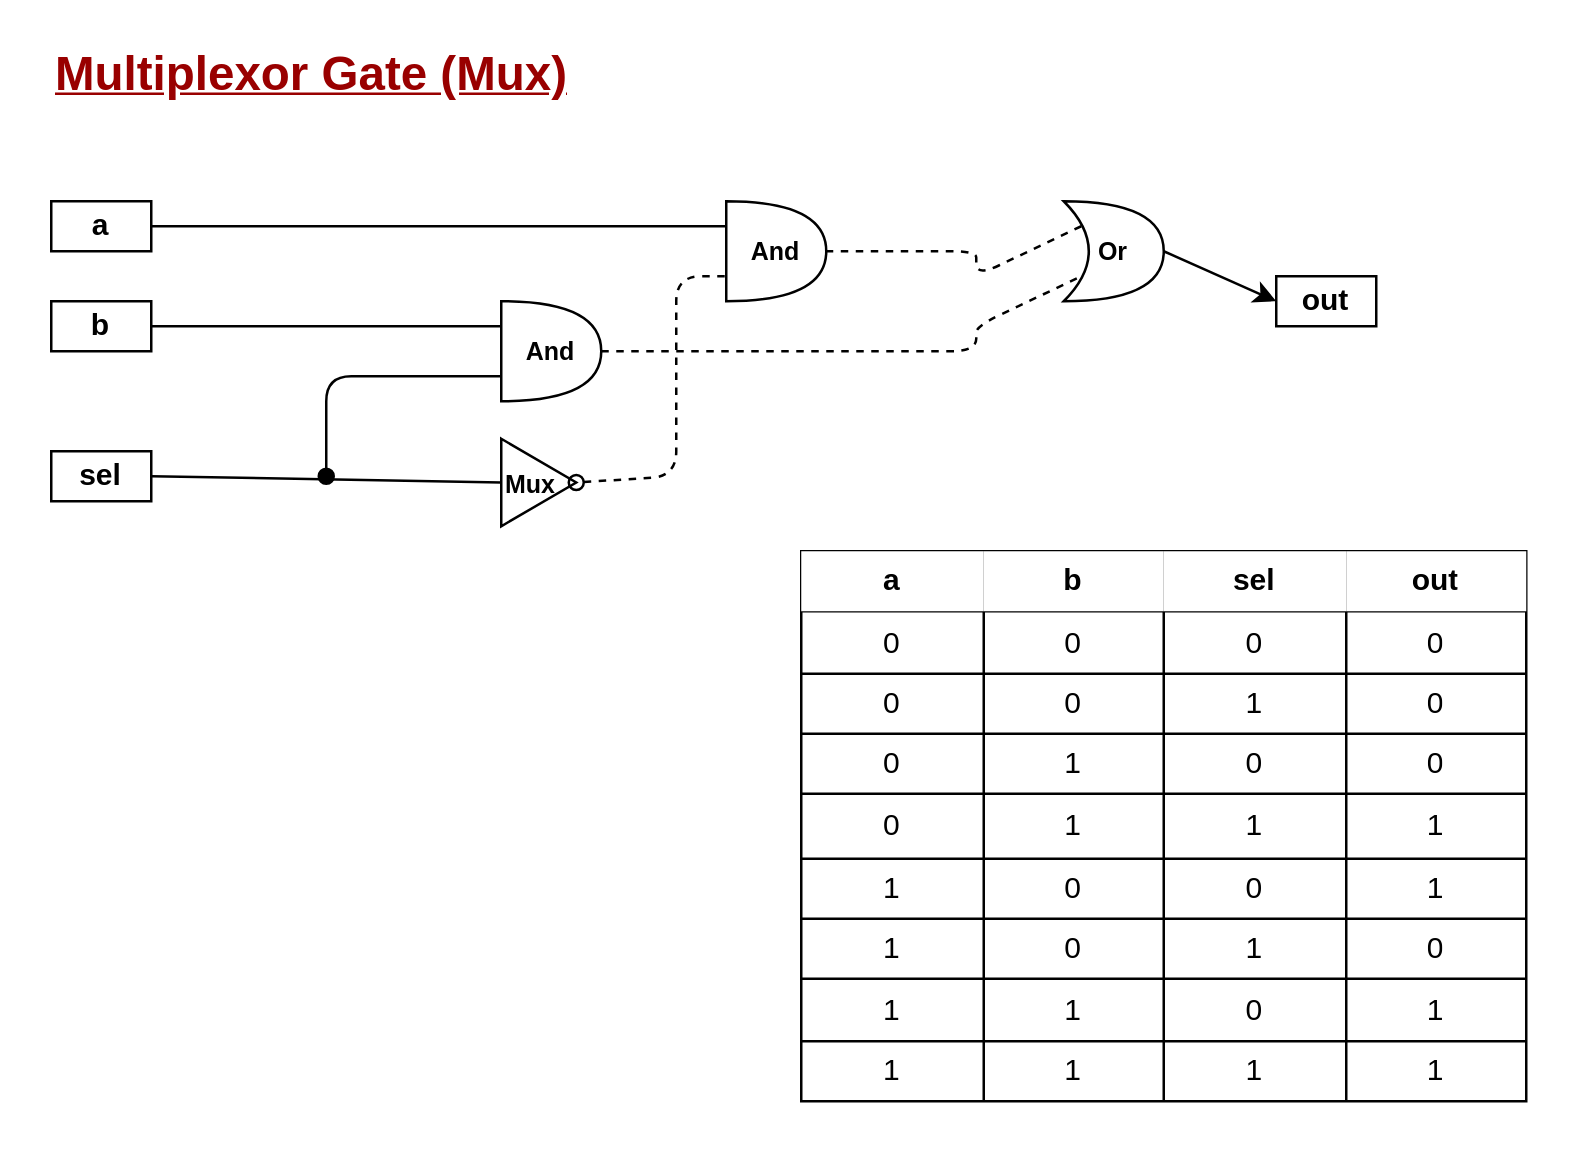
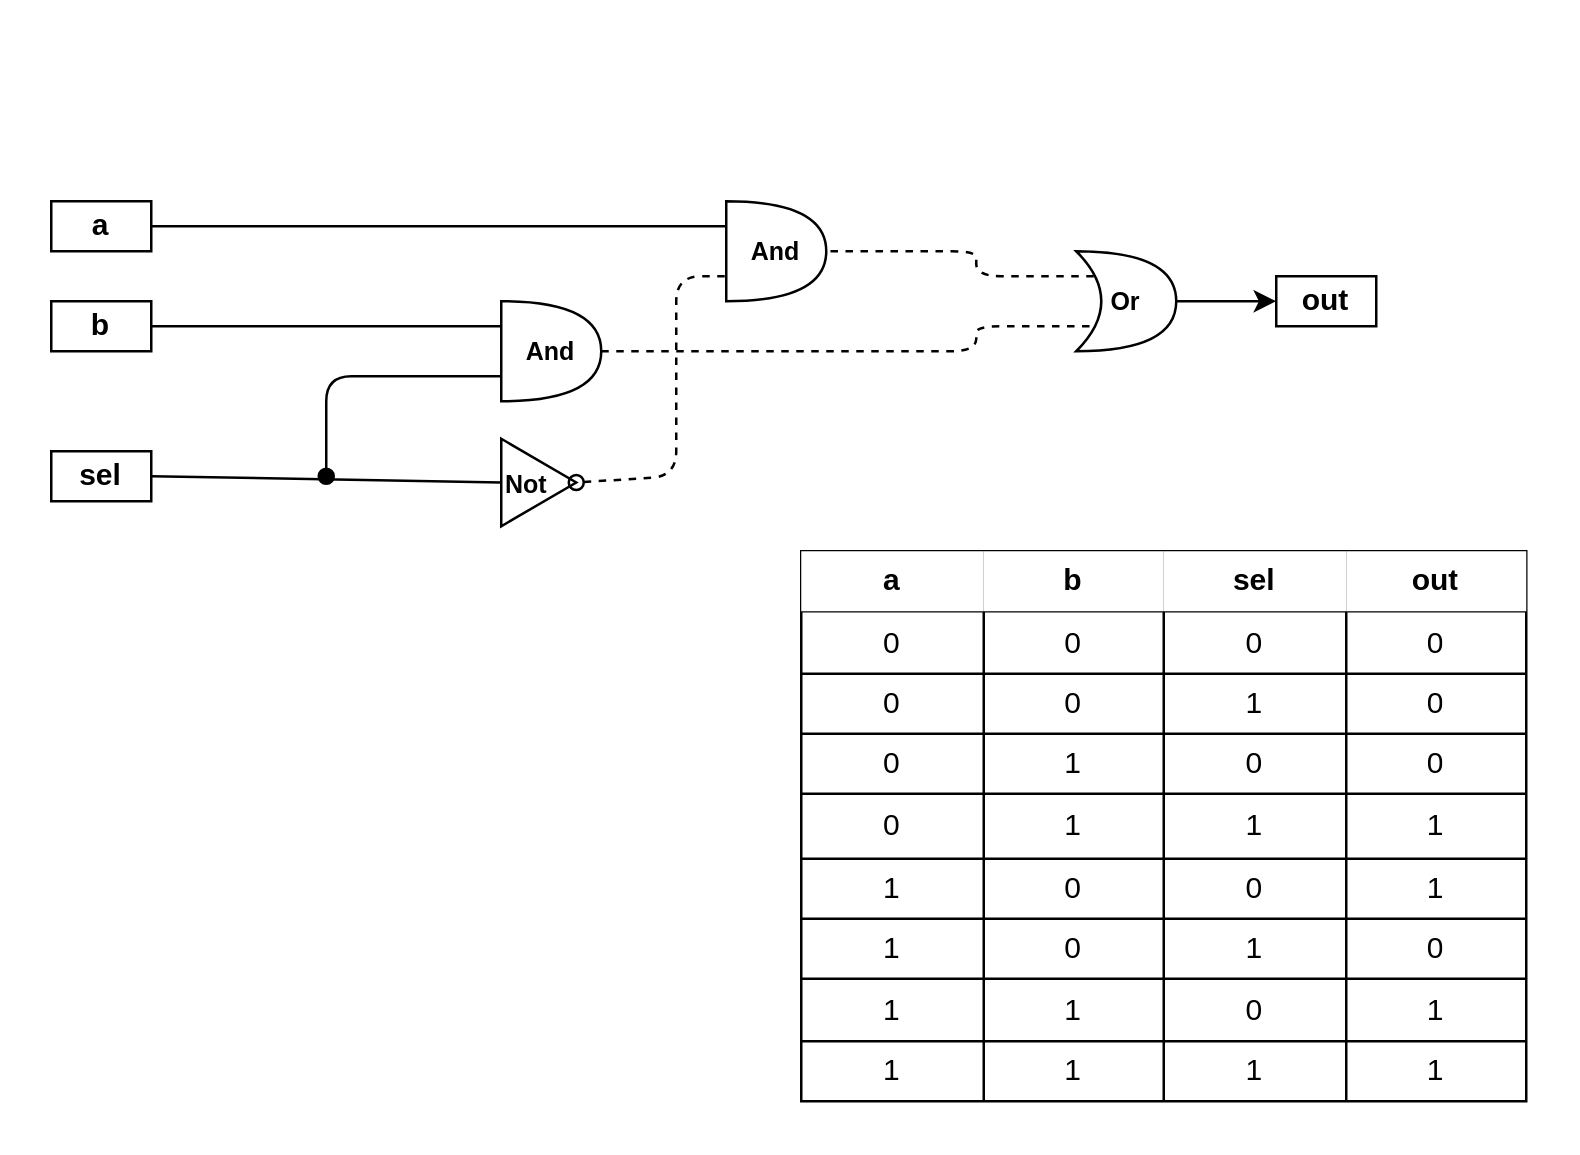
(314, 76) -> none
(1114, 251) -> (1126, 301)
(531, 484) -> (531, 484)
